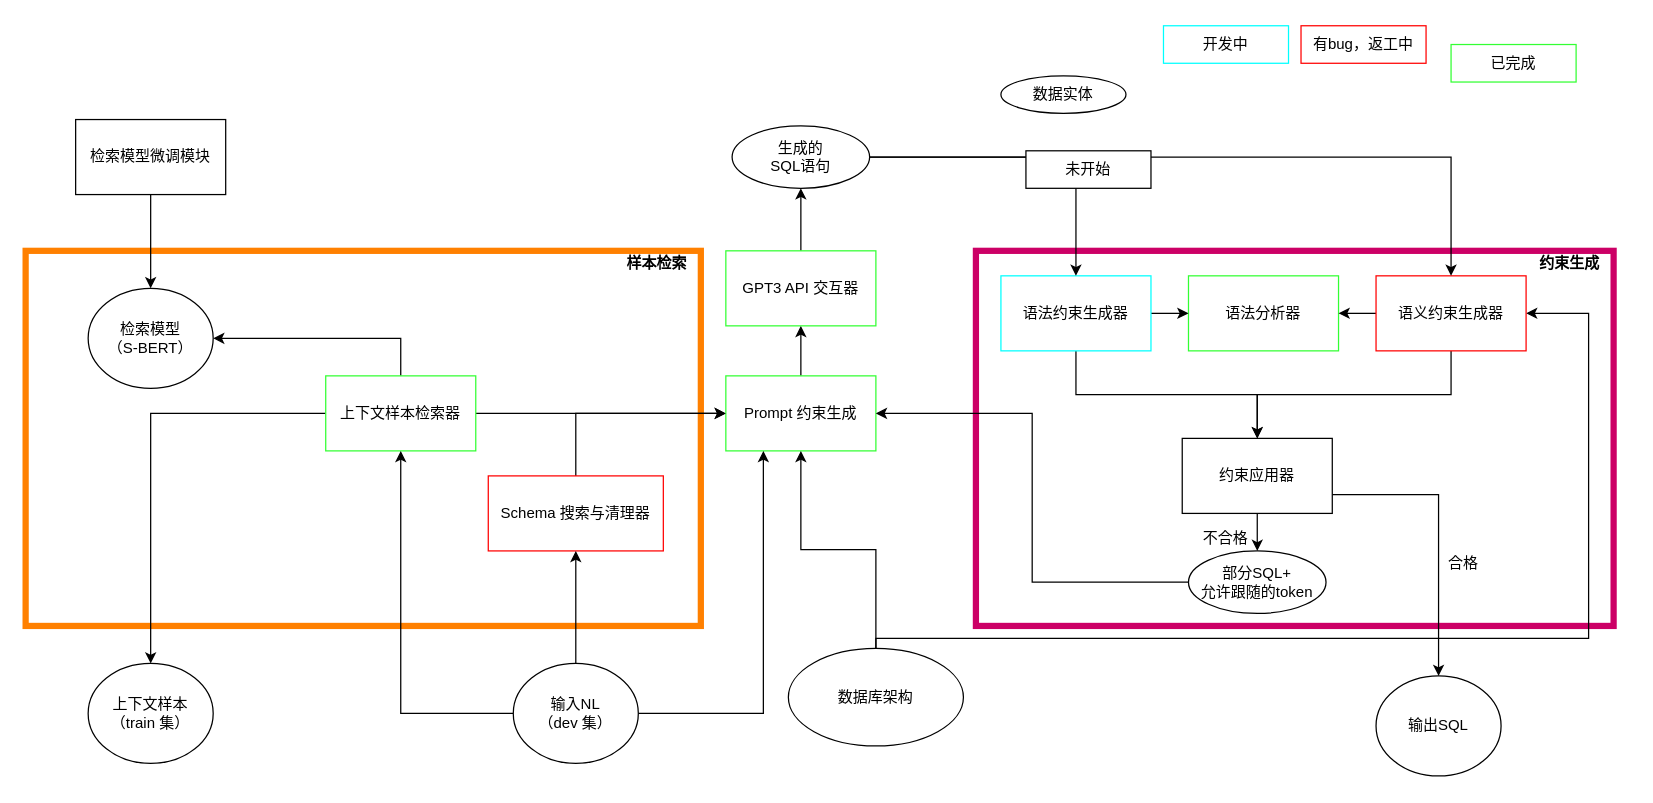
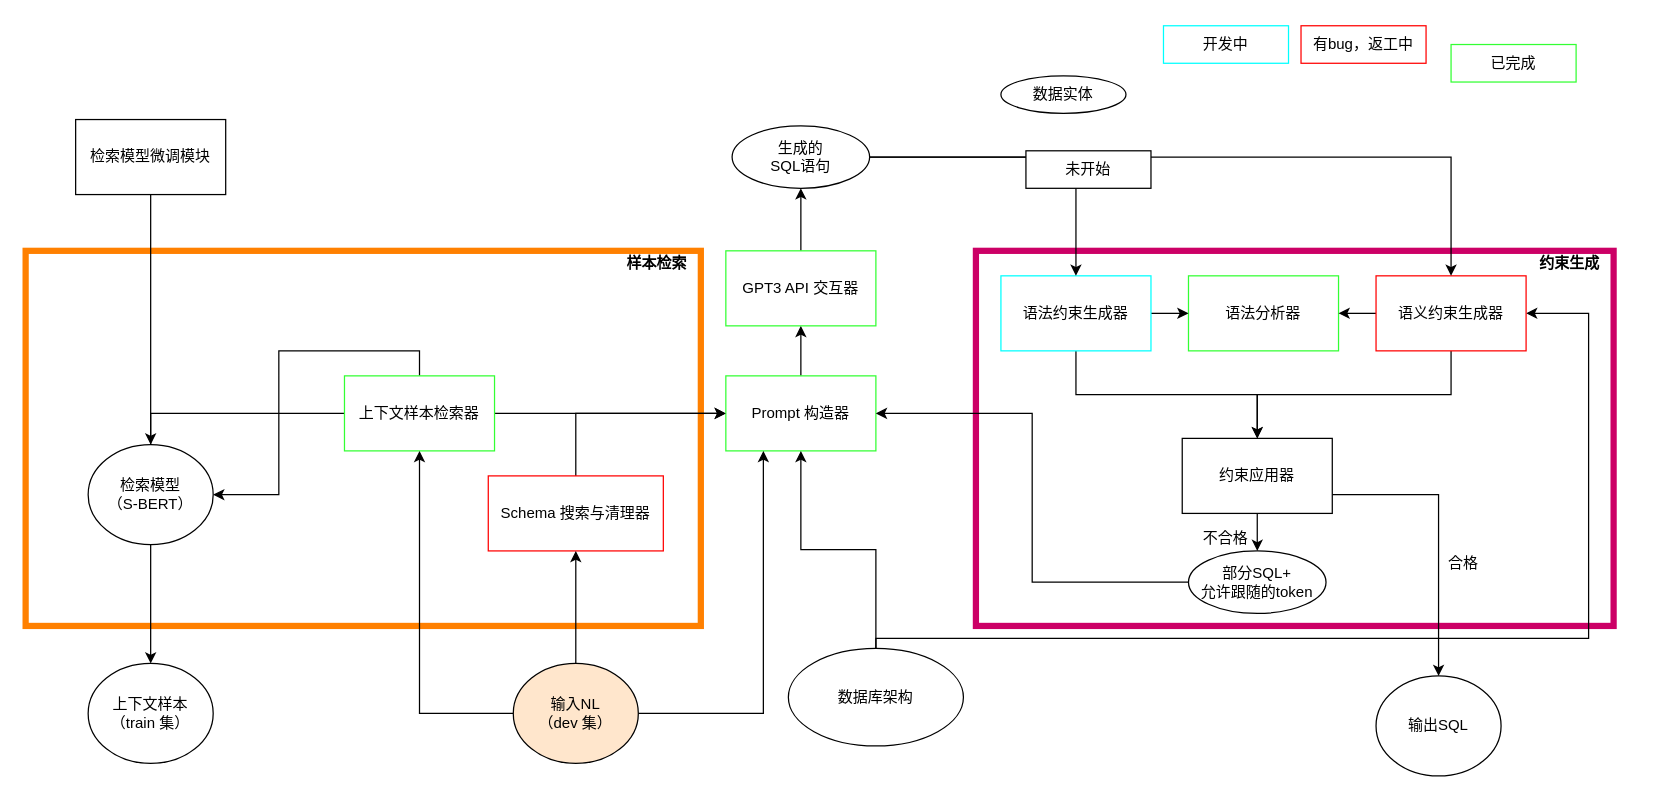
(151, 338) -> (151, 494)
(401, 413) -> (419, 413)
(801, 413) -> (801, 413)
(576, 713) -> (576, 713)
